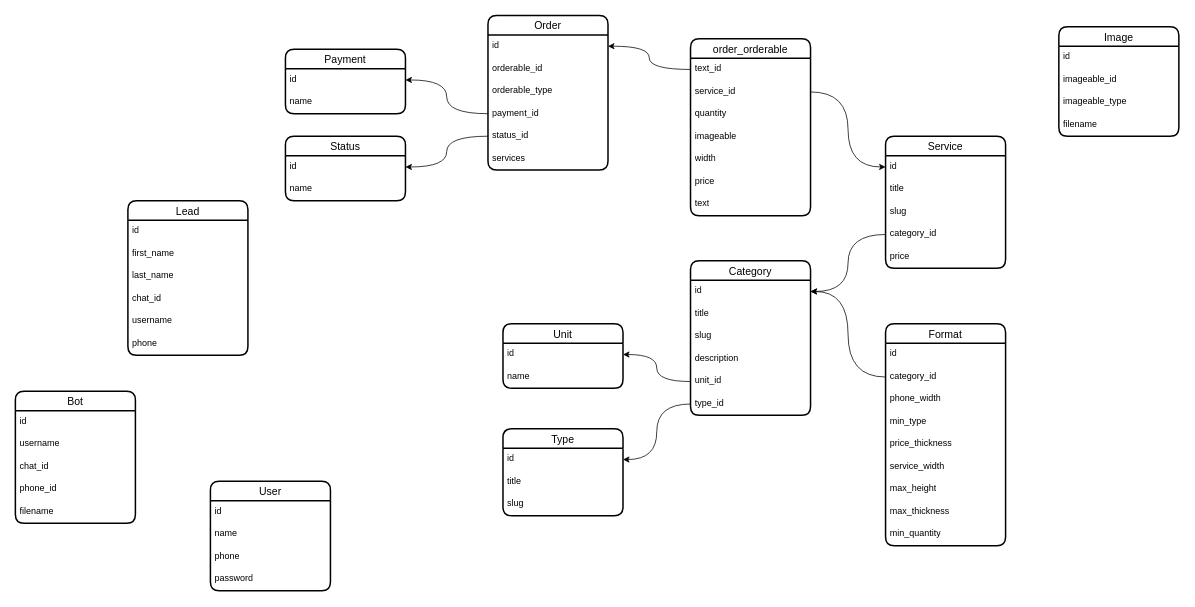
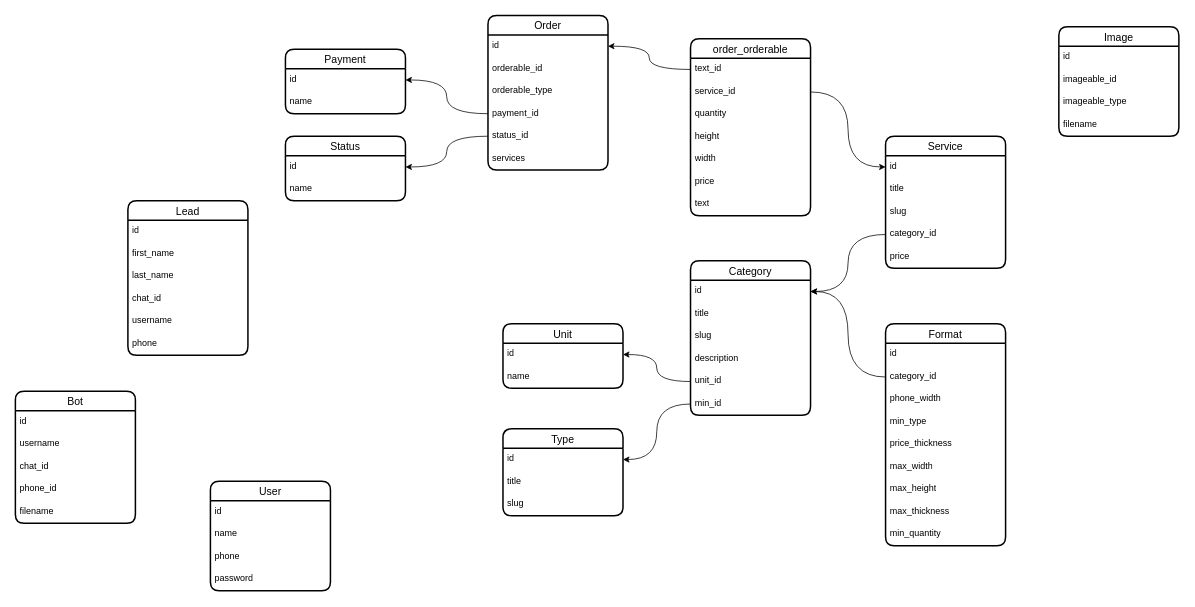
(715, 136) -> (709, 136)
(711, 403) -> (708, 403)
(920, 466) -> (911, 466)
